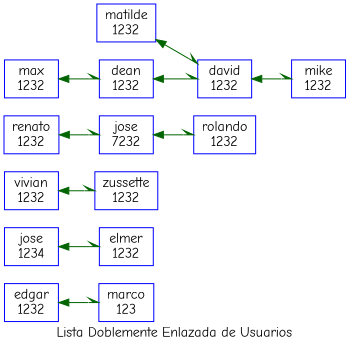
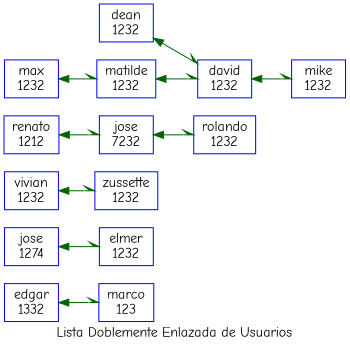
(79, 79) -> (78, 79)
(31, 135) -> (31, 135)
(31, 247) -> (31, 247)
(31, 303) -> (31, 303)
